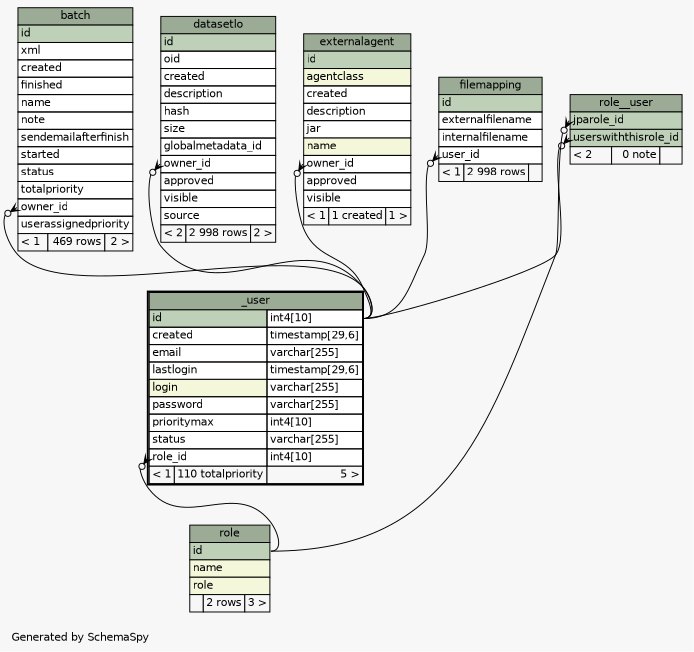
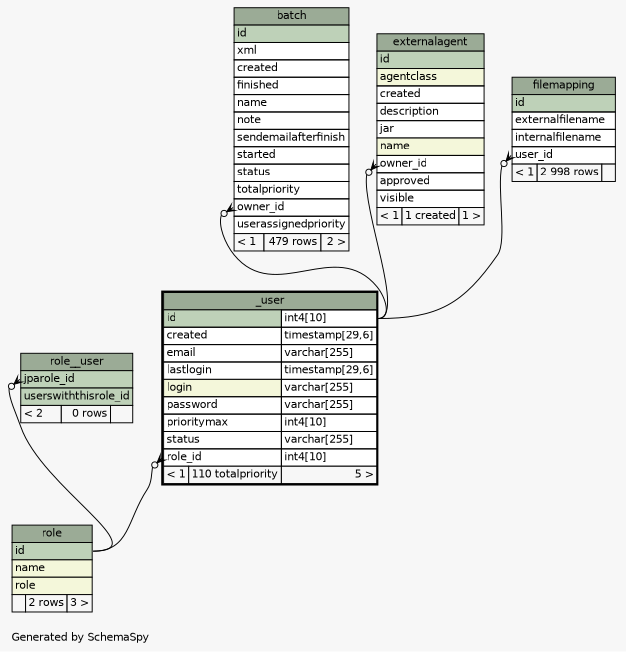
(218, 129) -> none
(640, 155) -> (90, 414)
(77, 242) -> (293, 242)
(513, 276) -> none
